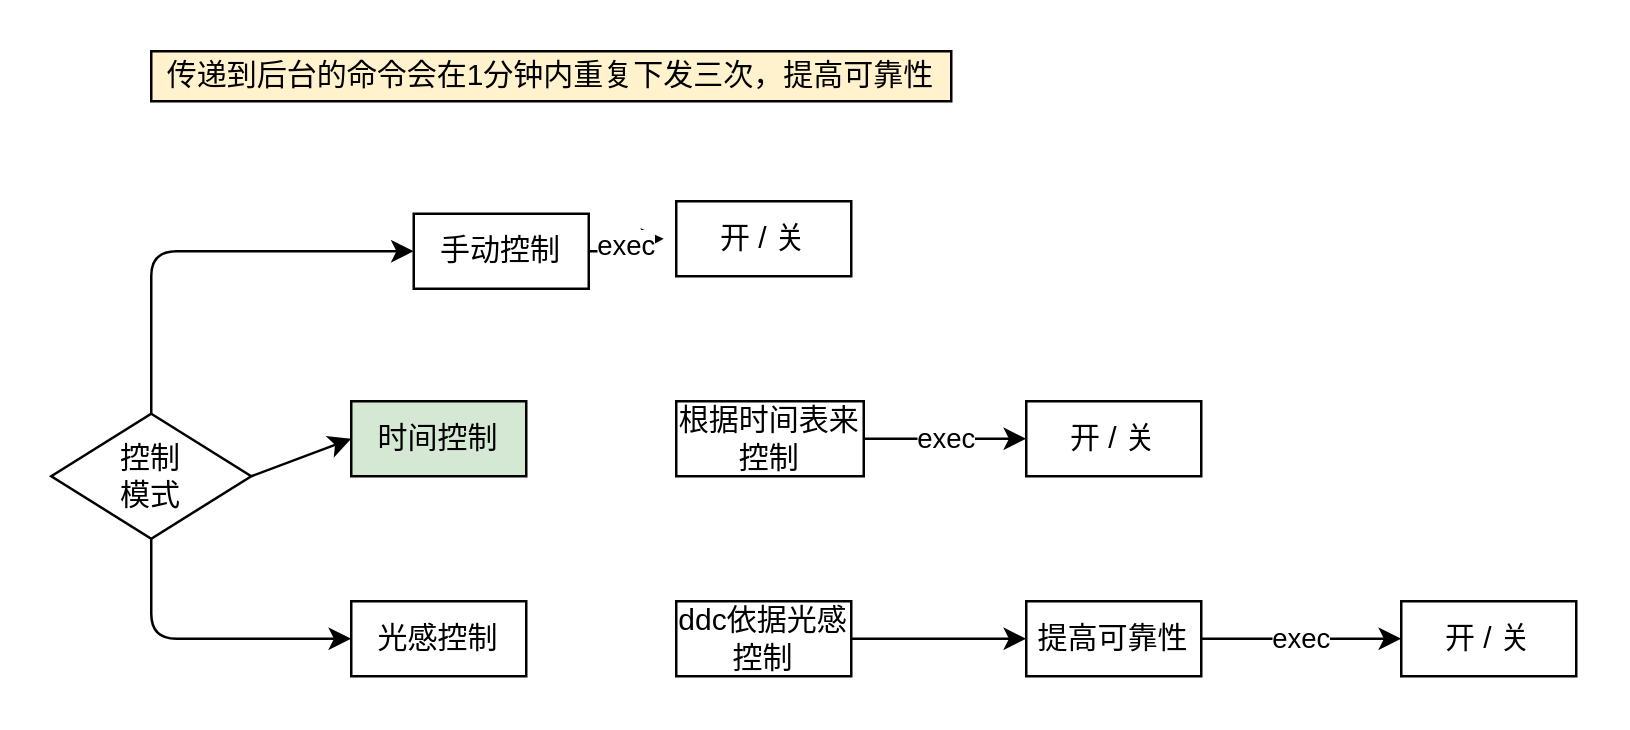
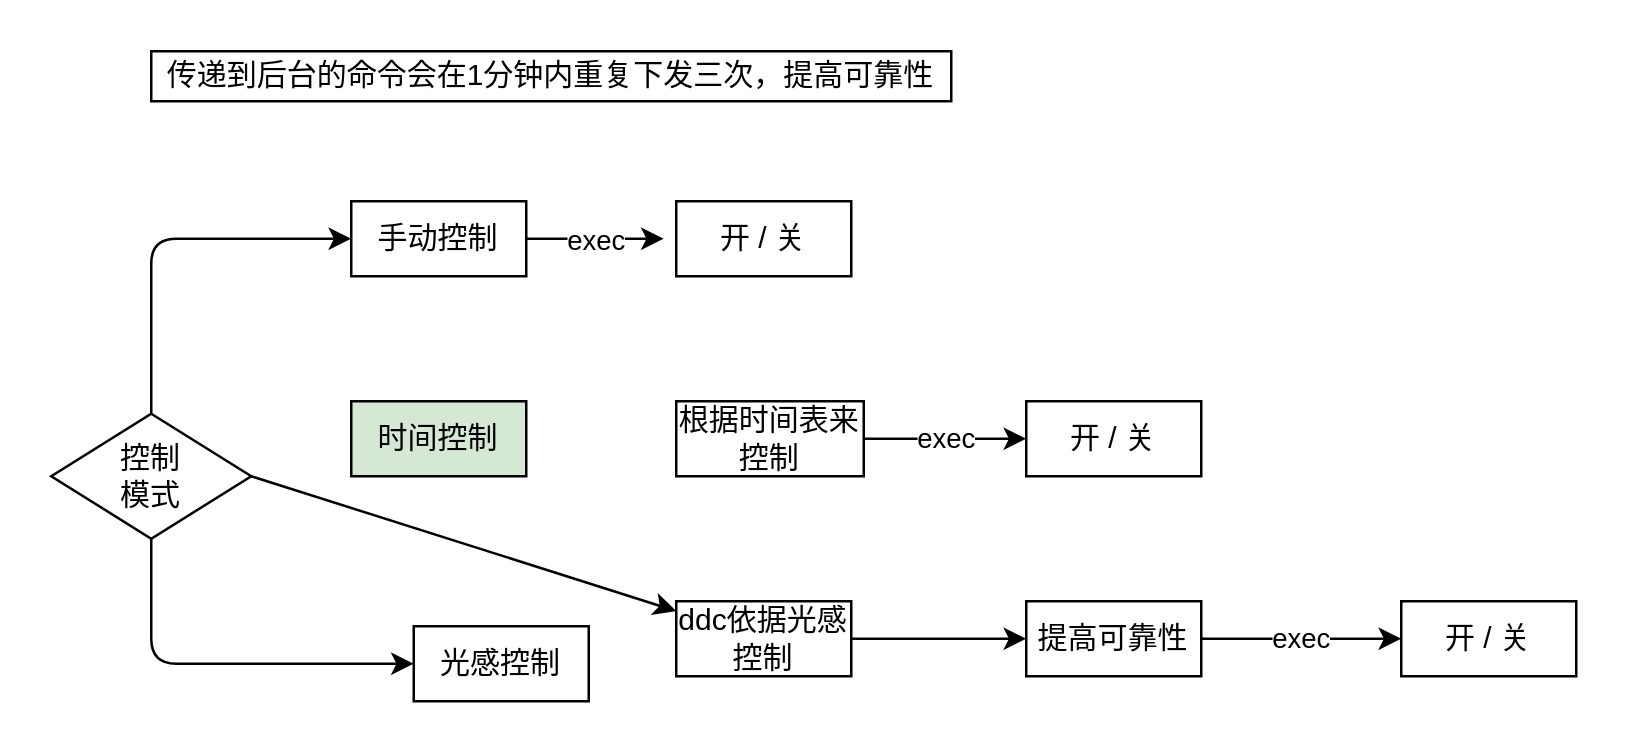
(551, 76) -> (551, 76)
(501, 251) -> (439, 239)
(294, 460) -> (456, 541)
(439, 639) -> (501, 664)
